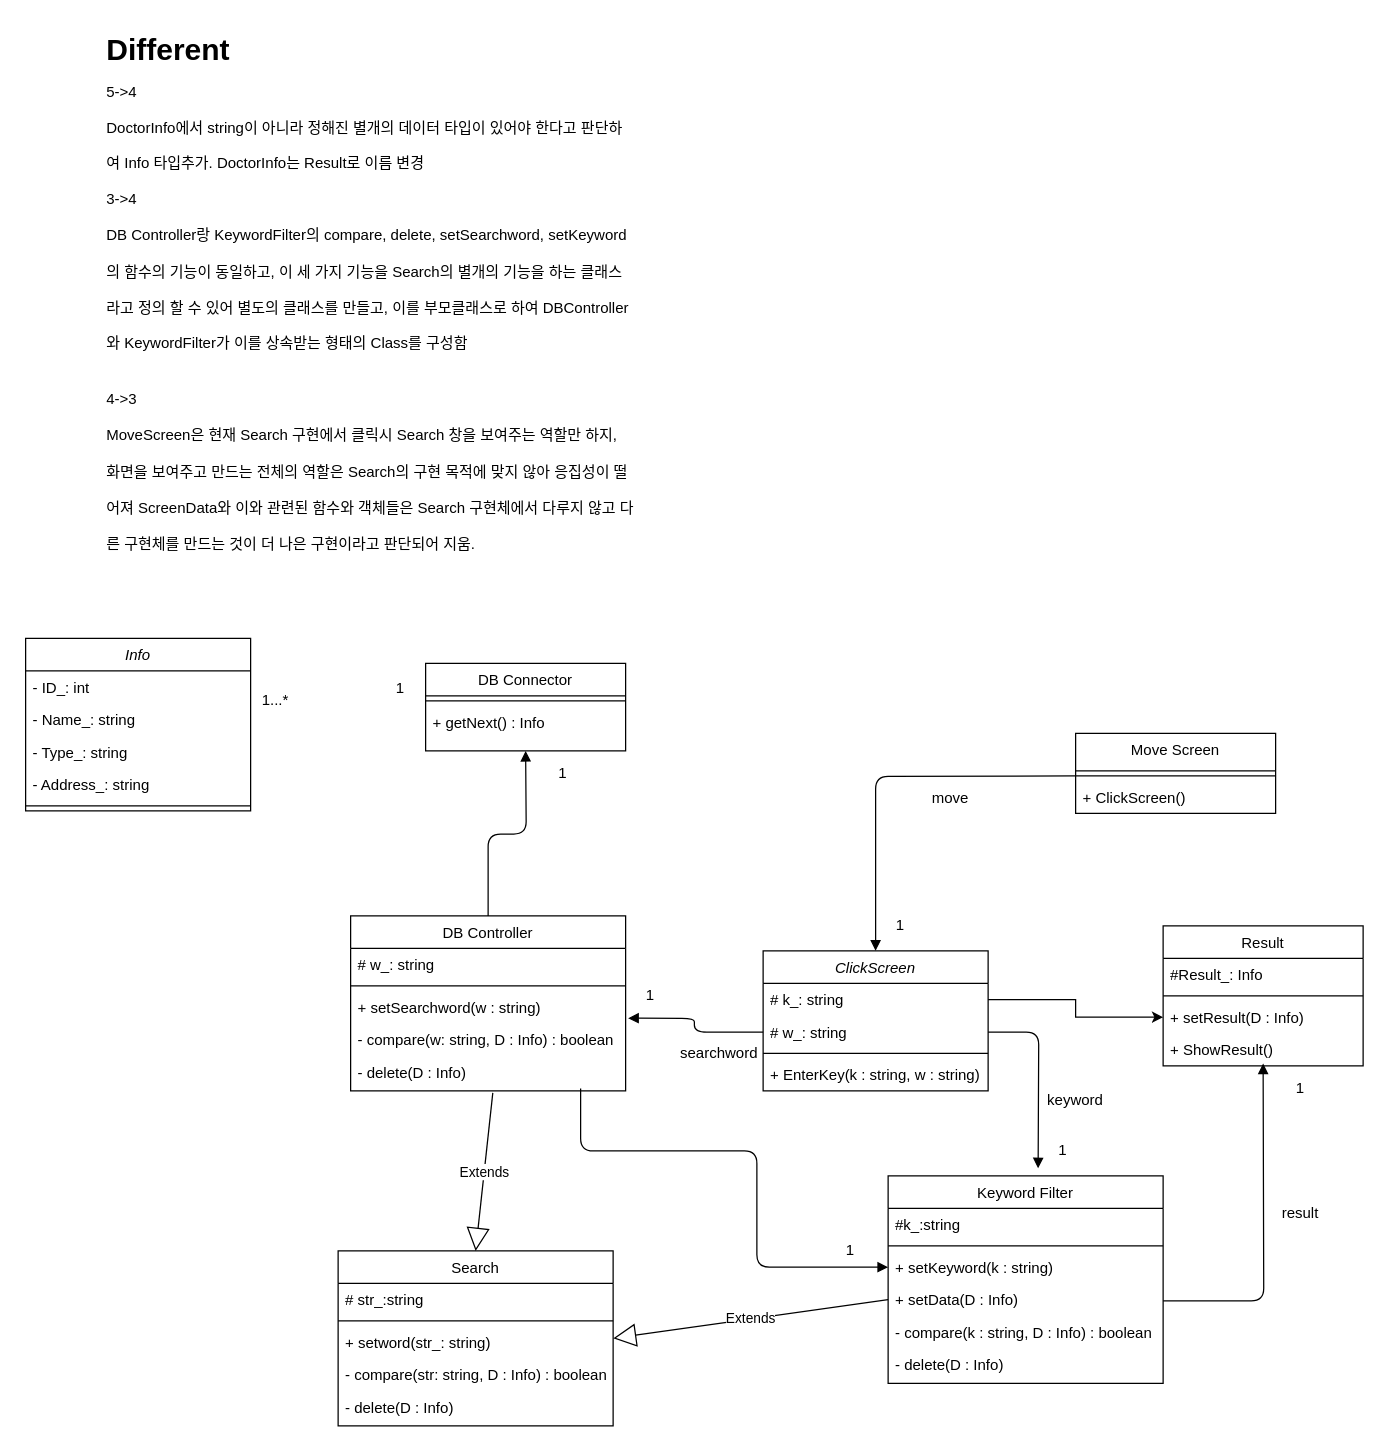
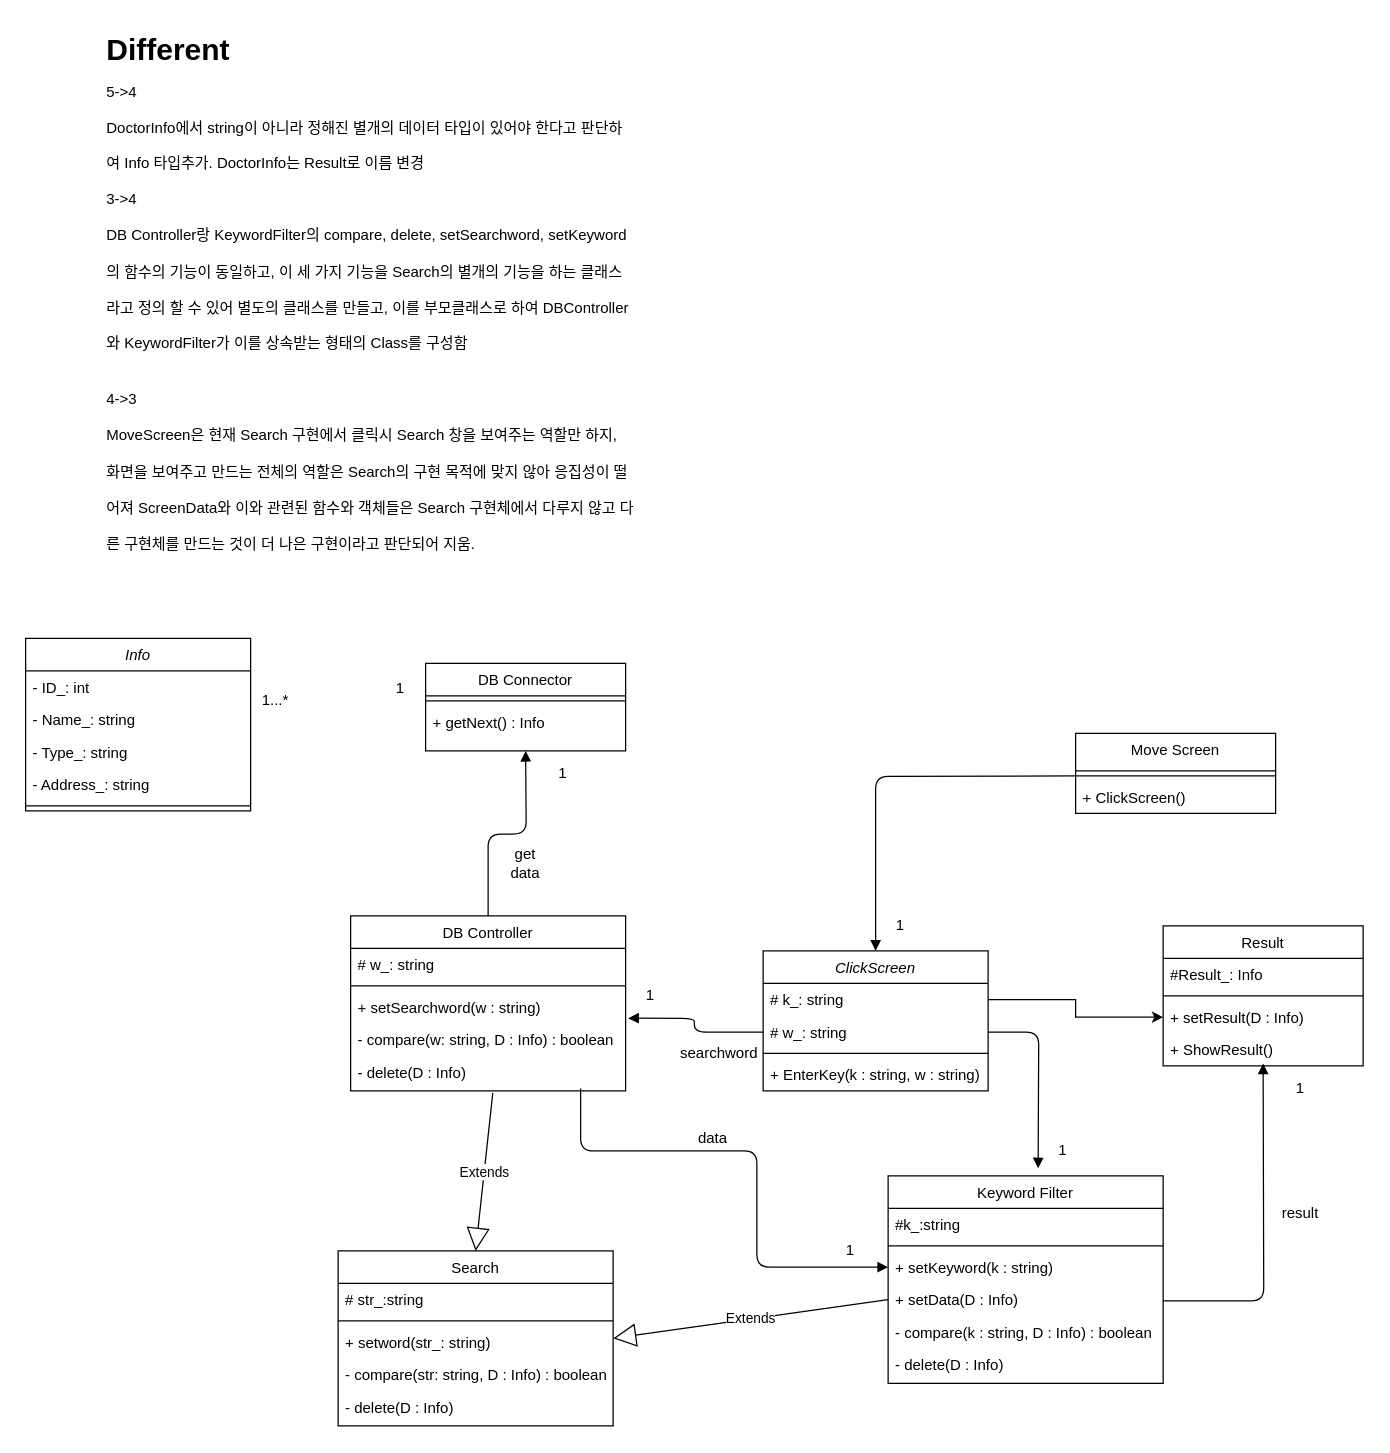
(951, 798) -> none
none -> (526, 863)
(1076, 1101) -> none
none -> (713, 1138)
